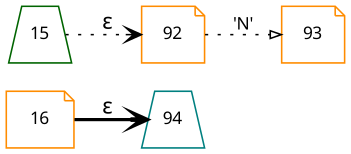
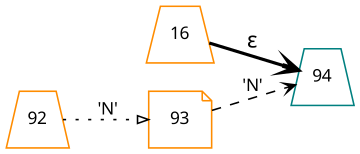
(40, 35) -> none
(173, 35) -> (38, 120)
none -> (248, 99)
(40, 120) -> (180, 35)
